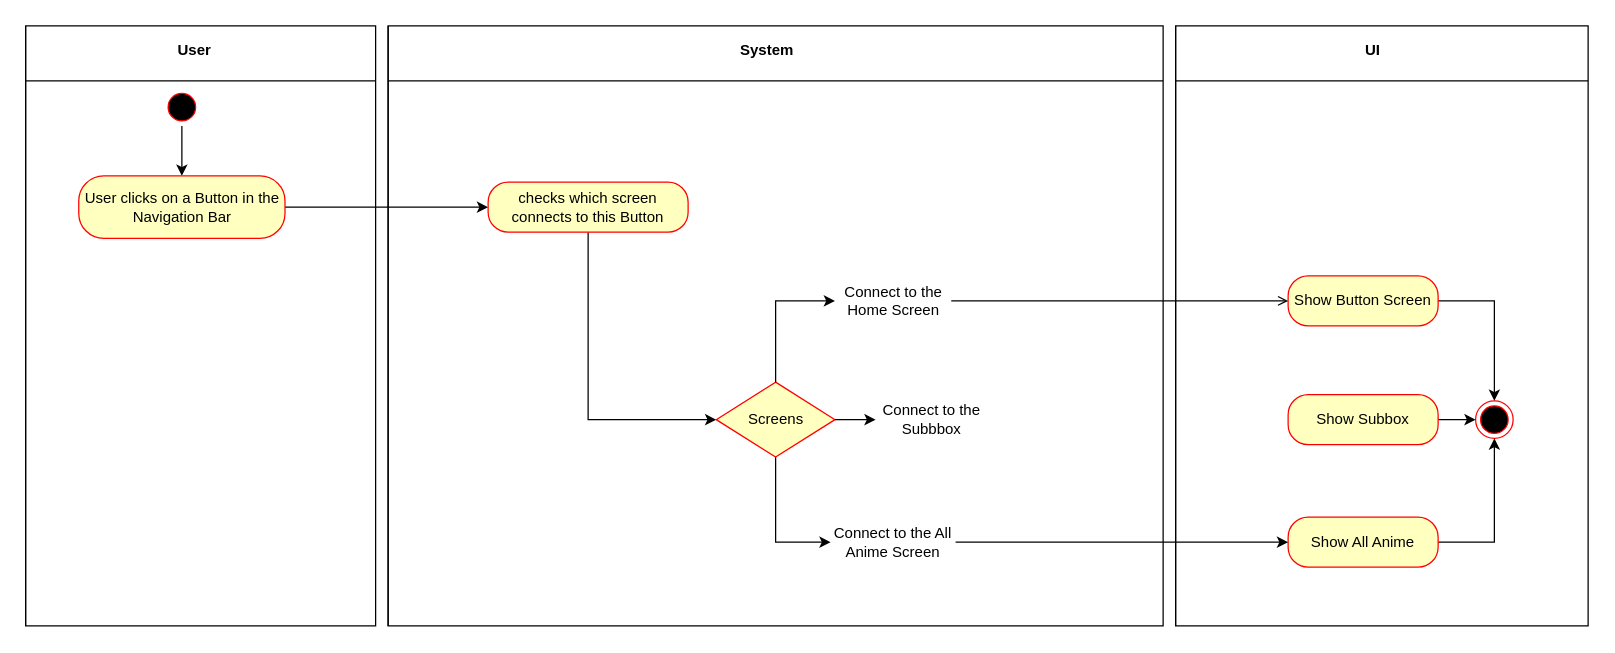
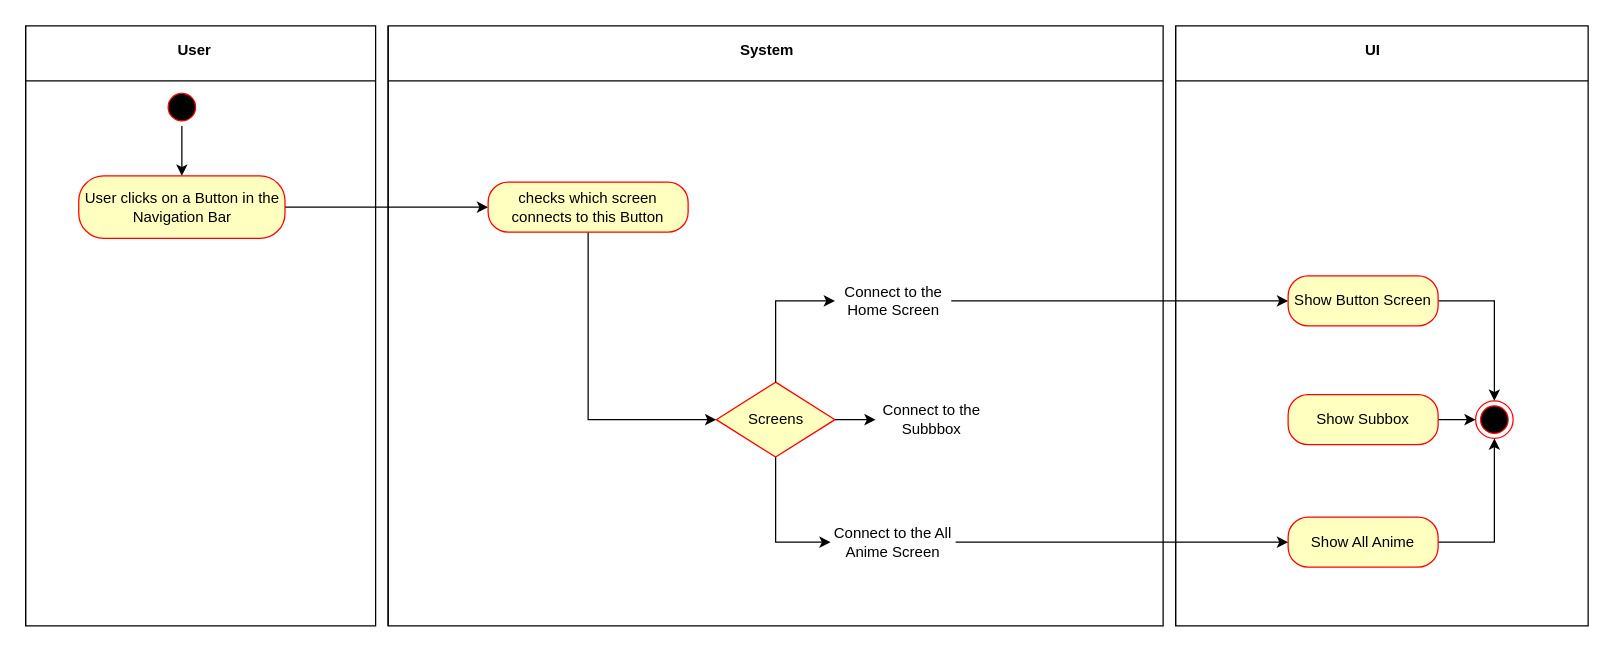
(1280, 301) -> (1278, 301)
